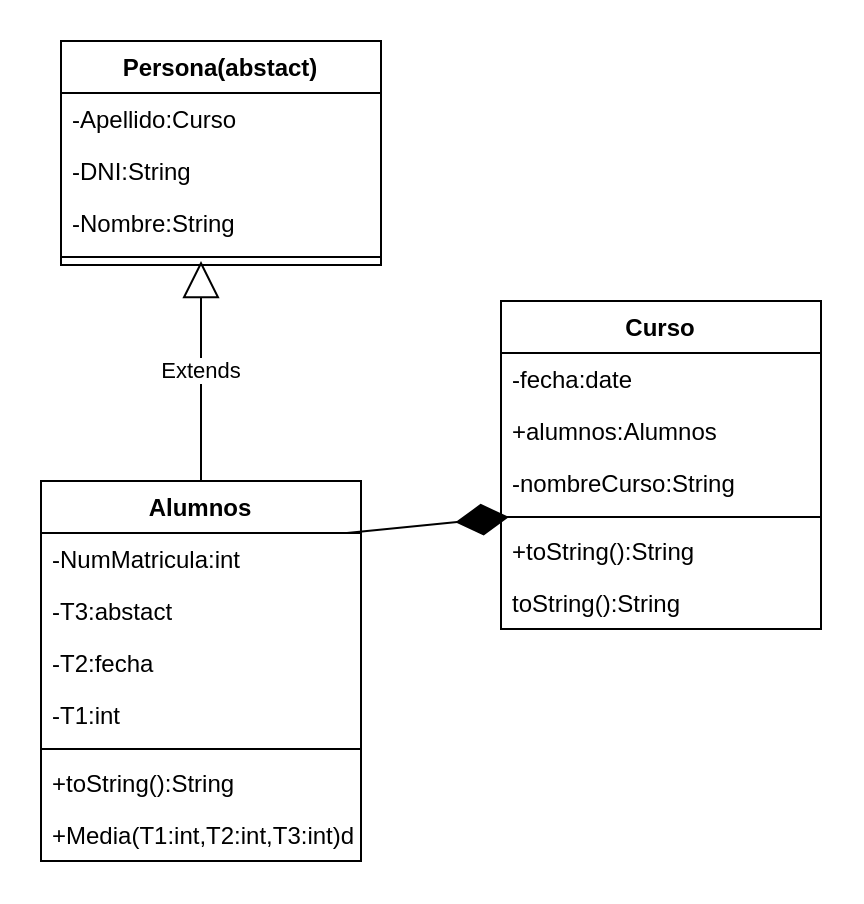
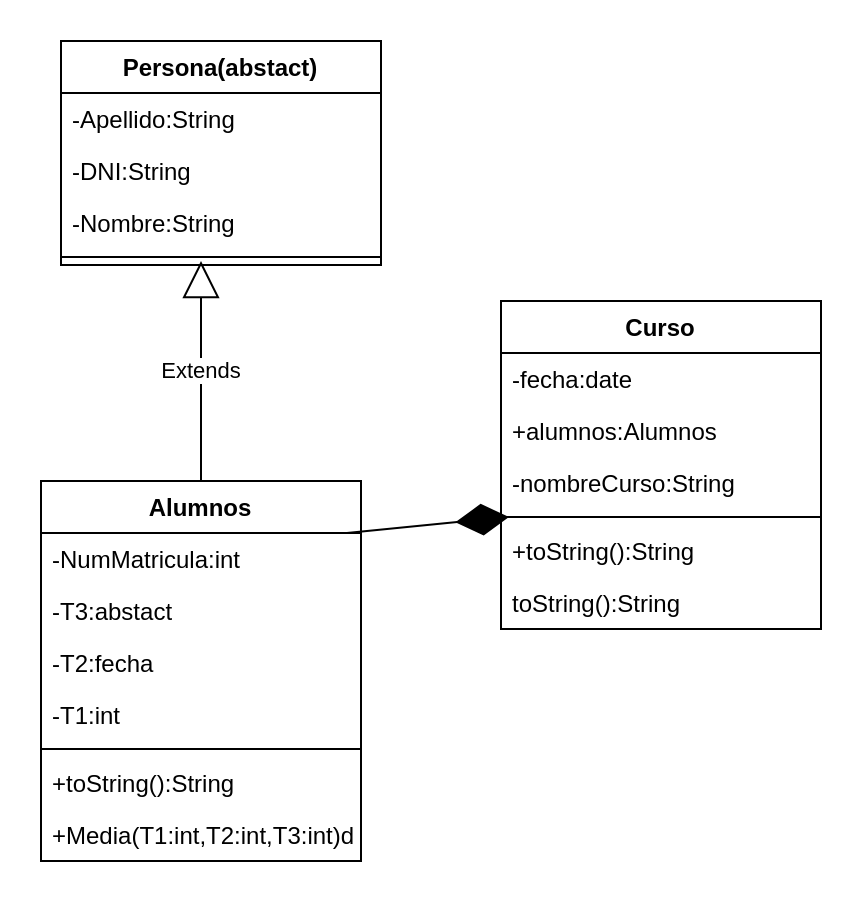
(160, 120) -> (164, 120)
